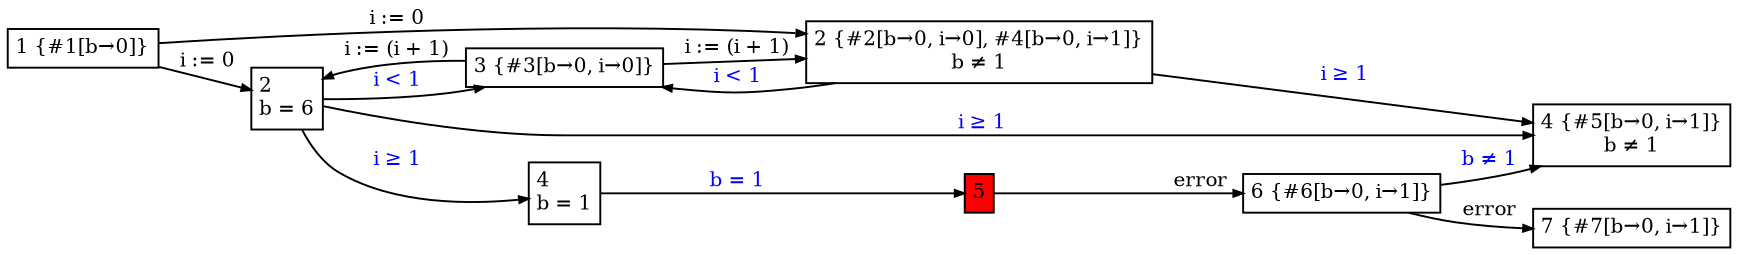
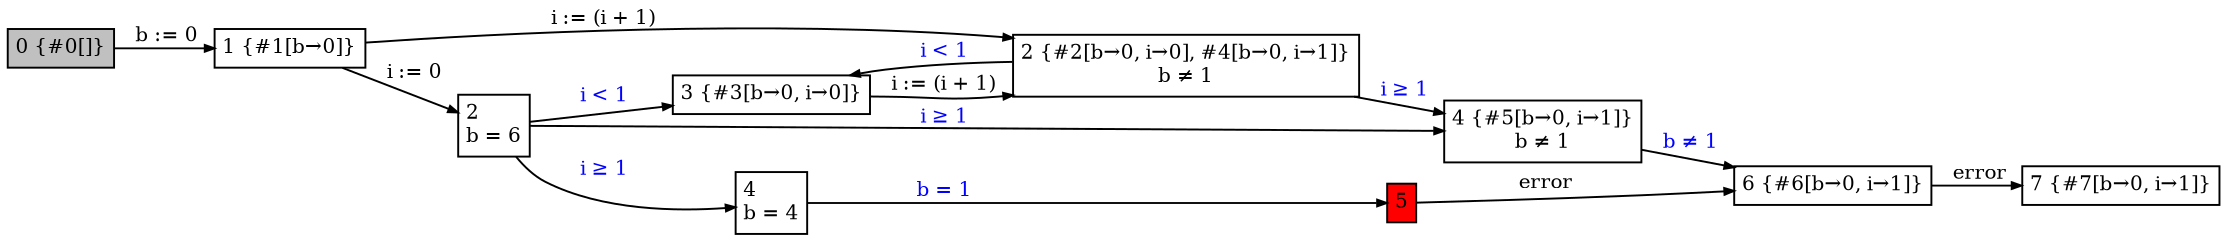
(394, 19) -> (601, 19)
none -> (61, 48)
(399, 63) -> none
(1486, 178) -> (1683, 158)
(565, 193) -> (771, 203)
